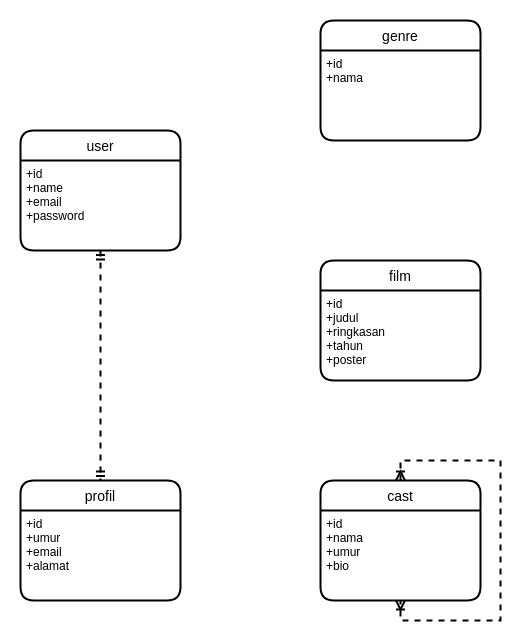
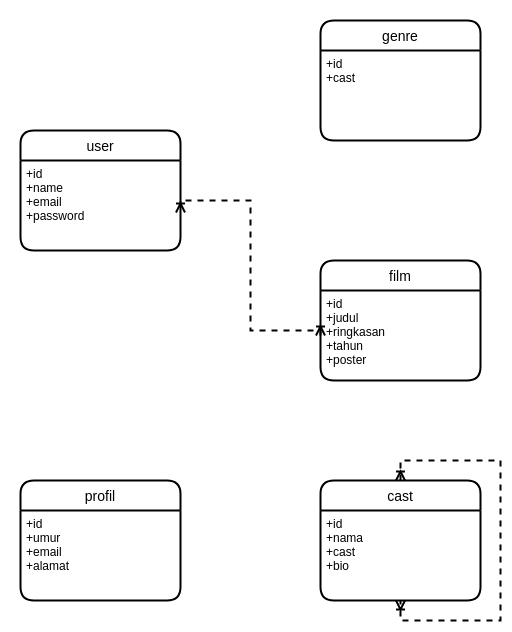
(335, 64) -> (335, 64)
none -> (251, 266)
(101, 366) -> none
(335, 524) -> (335, 524)
